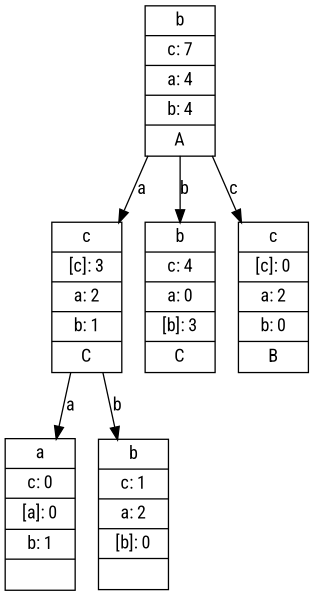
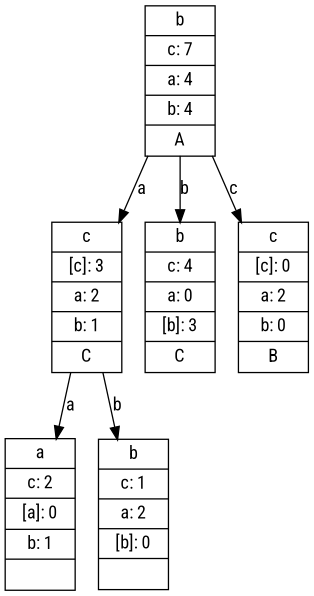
(40, 483) -> (40, 483)
